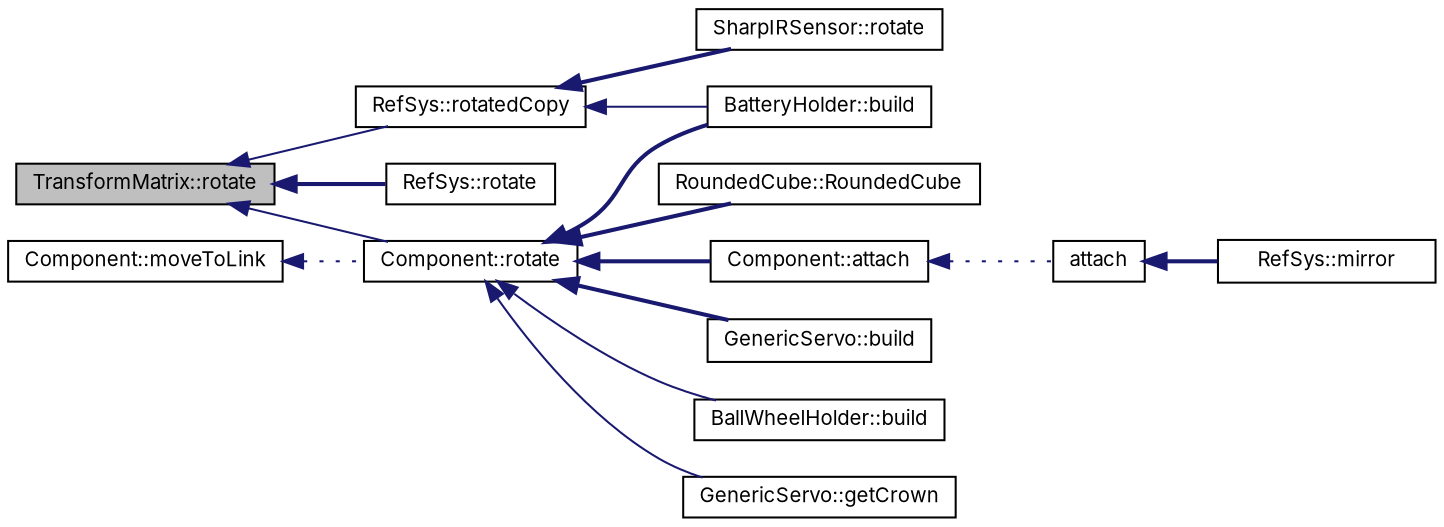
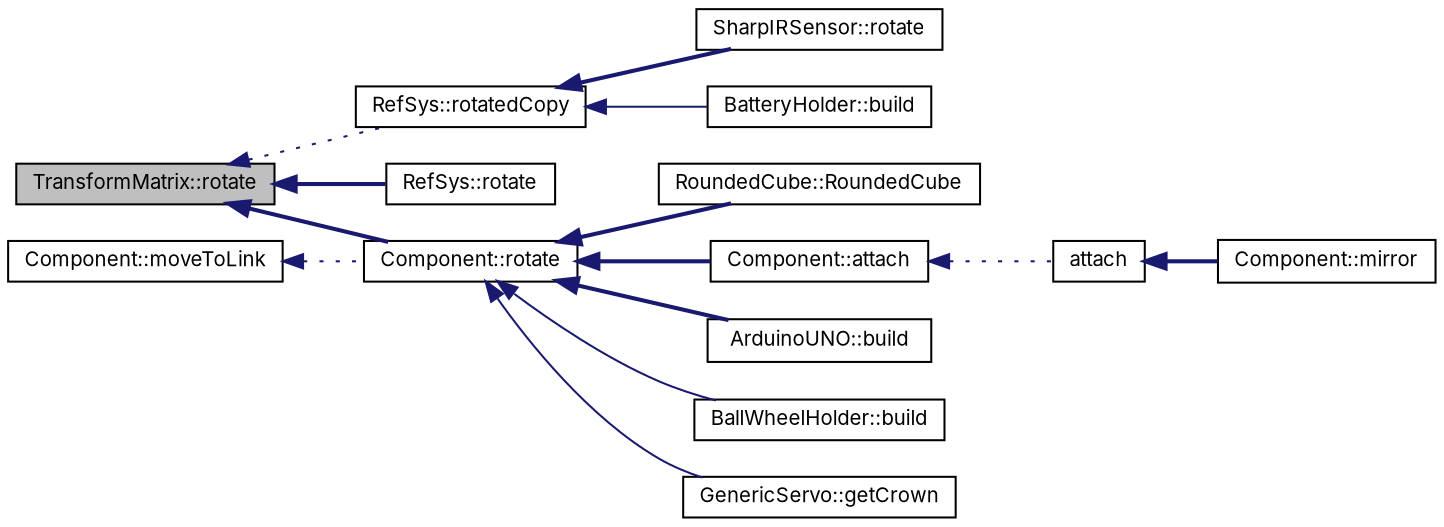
(318, 143) -> (318, 143)
(630, 171) -> none
(318, 225) -> (318, 225)
(1327, 261) -> (1327, 261)
(819, 341) -> (819, 341)
